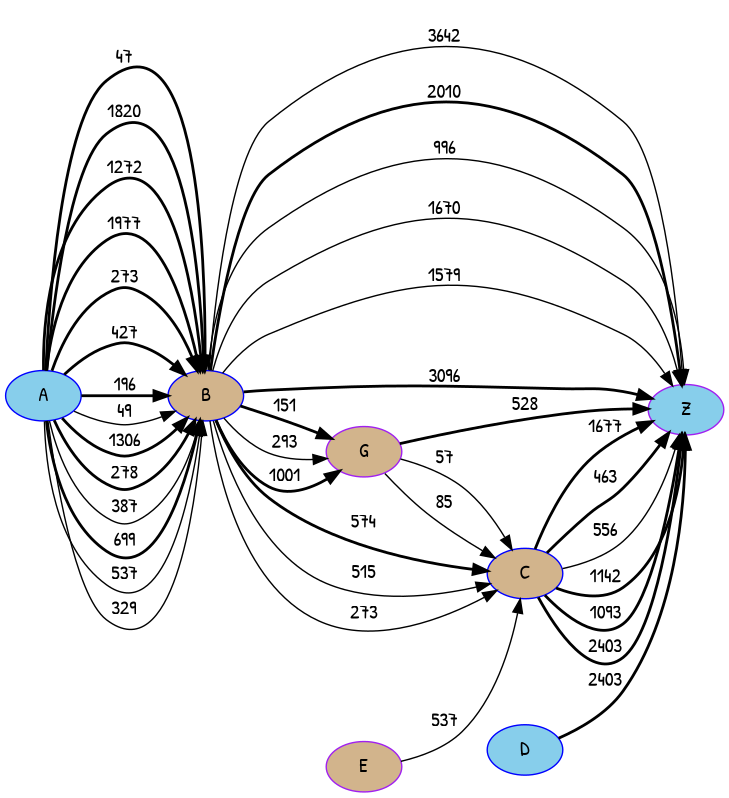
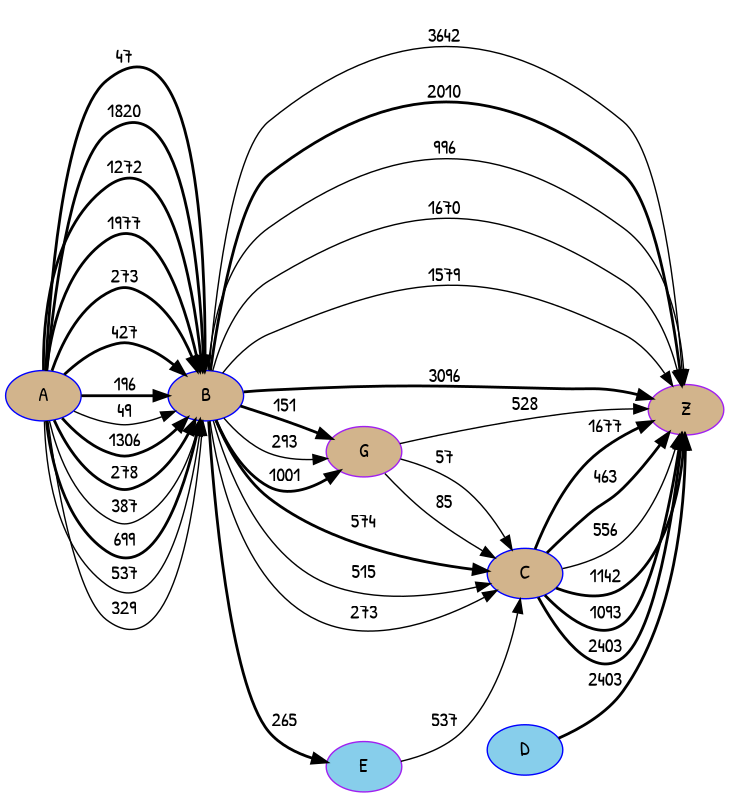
(43, 396) -> (43, 396)
(686, 410) -> (686, 410)
(516, 421) -> (516, 421)
none -> (229, 605)
(364, 767) -> (364, 767)
